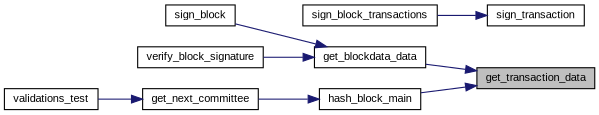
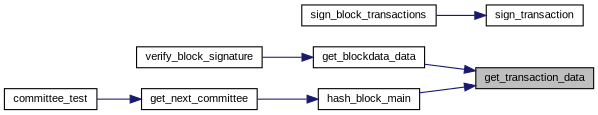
(200, 15) -> none
(51, 99) -> (51, 99)
